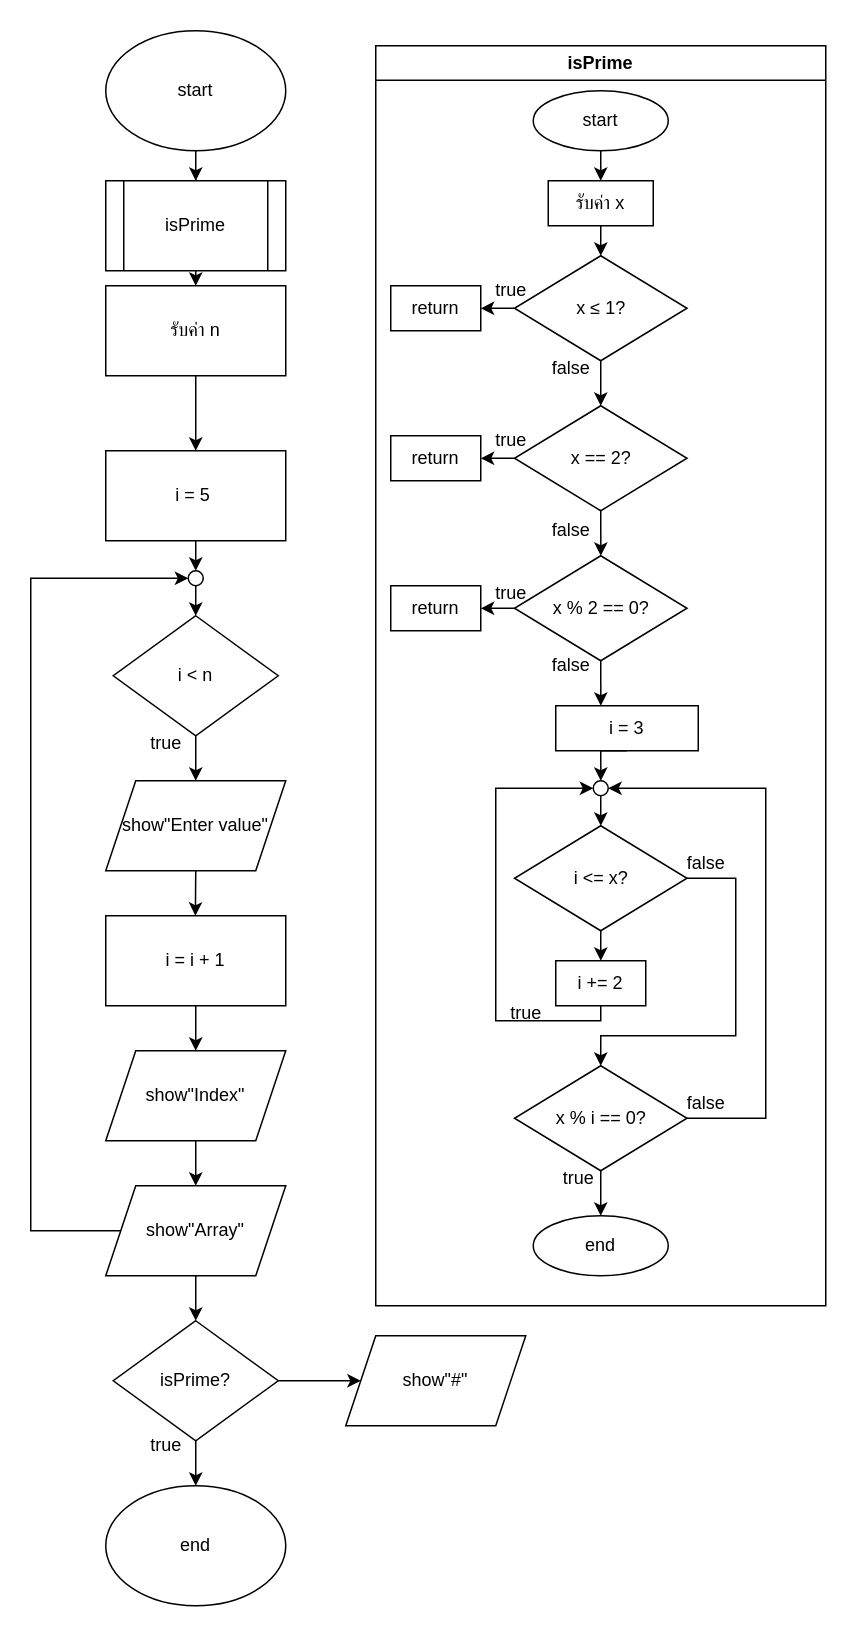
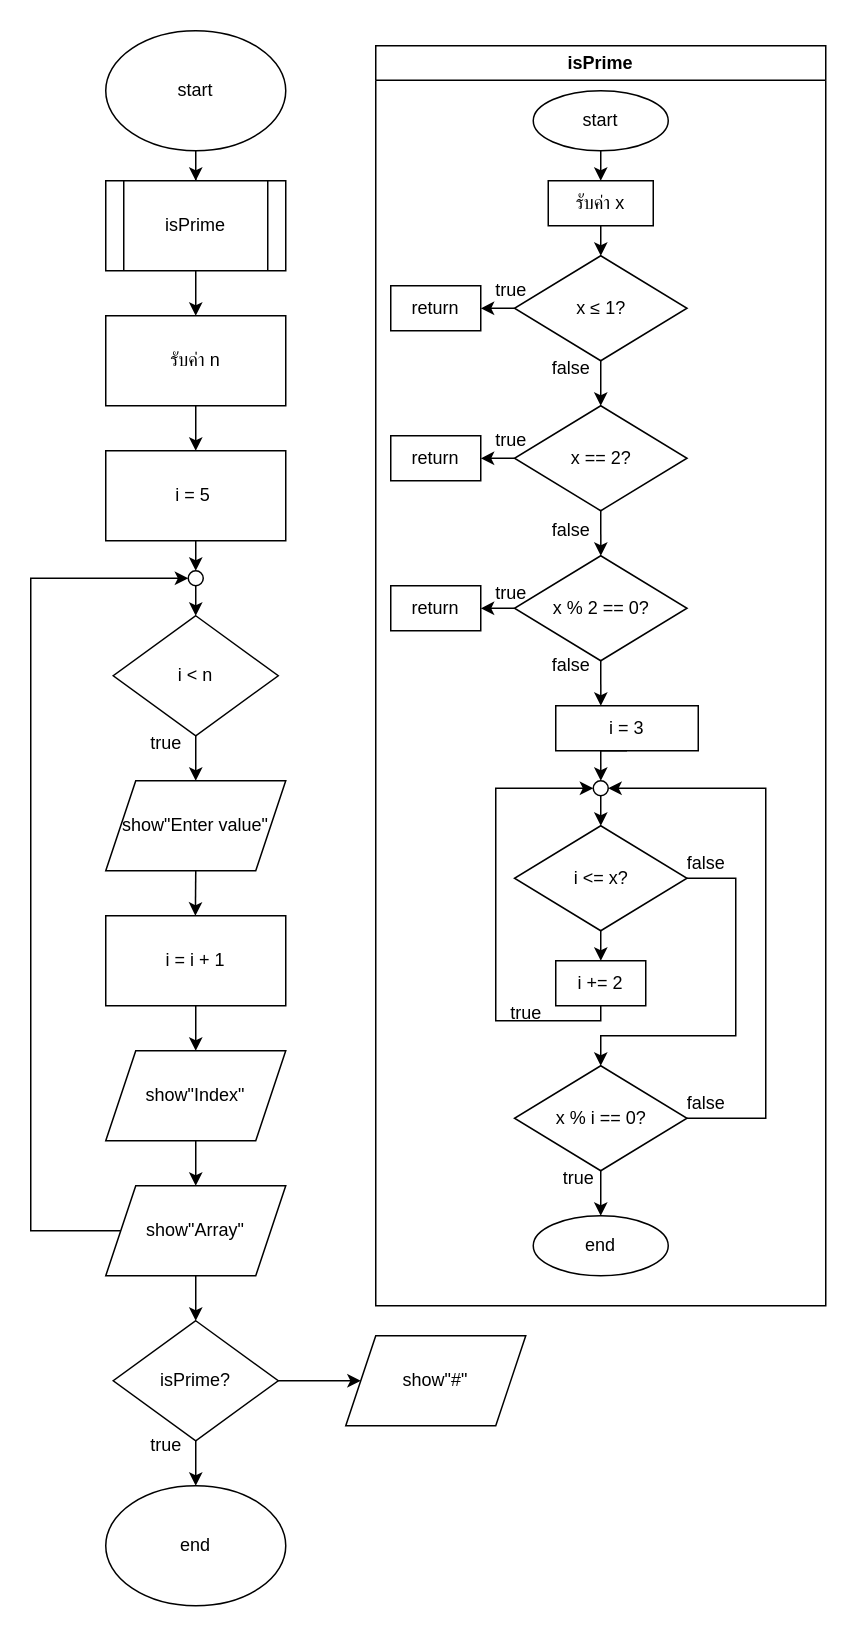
(196, 331) -> (196, 361)
